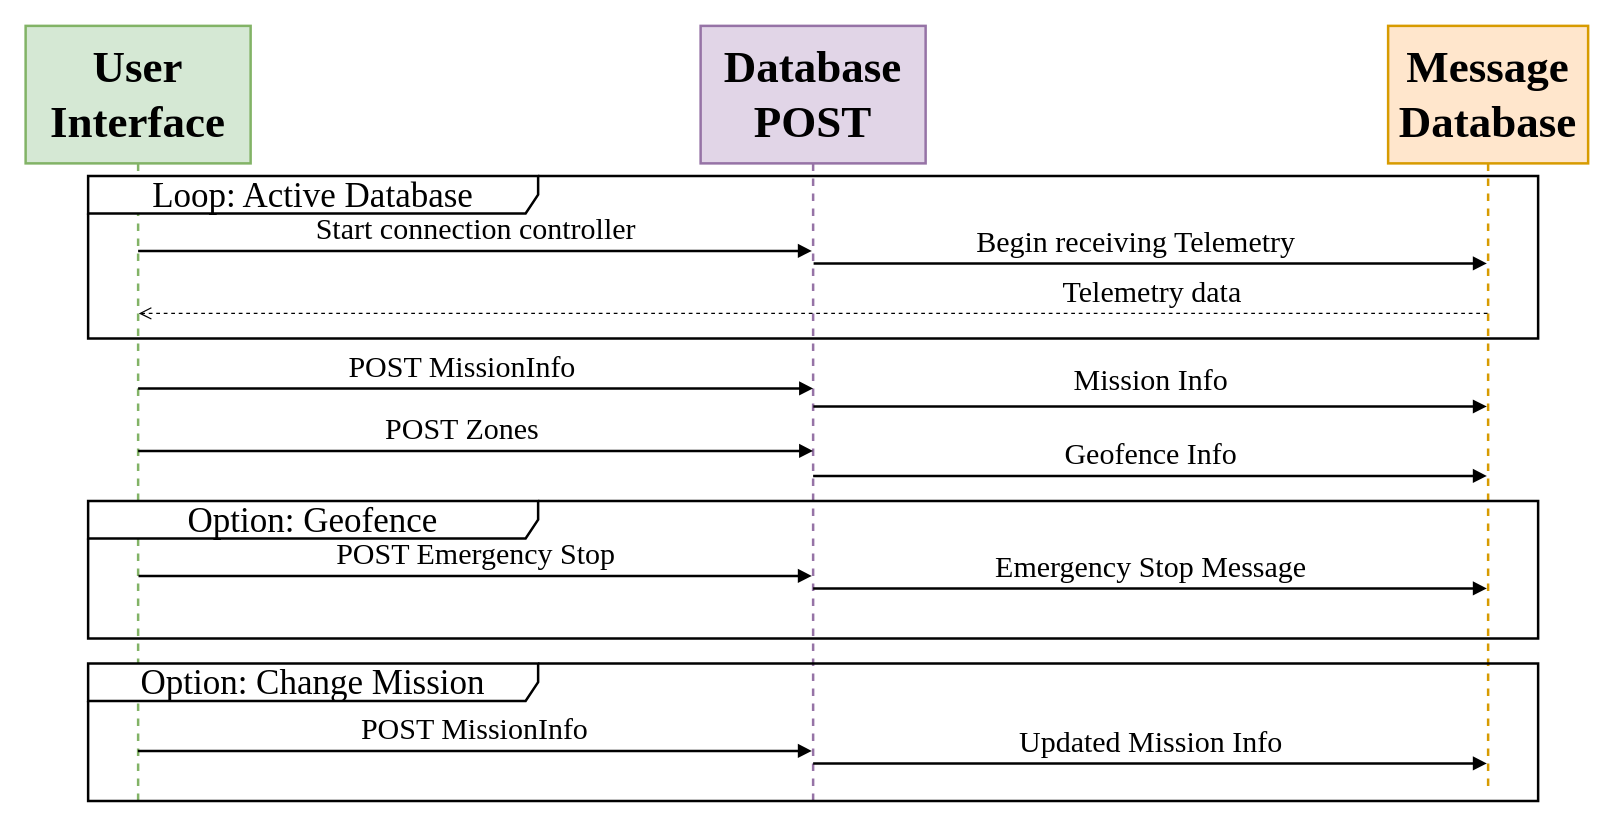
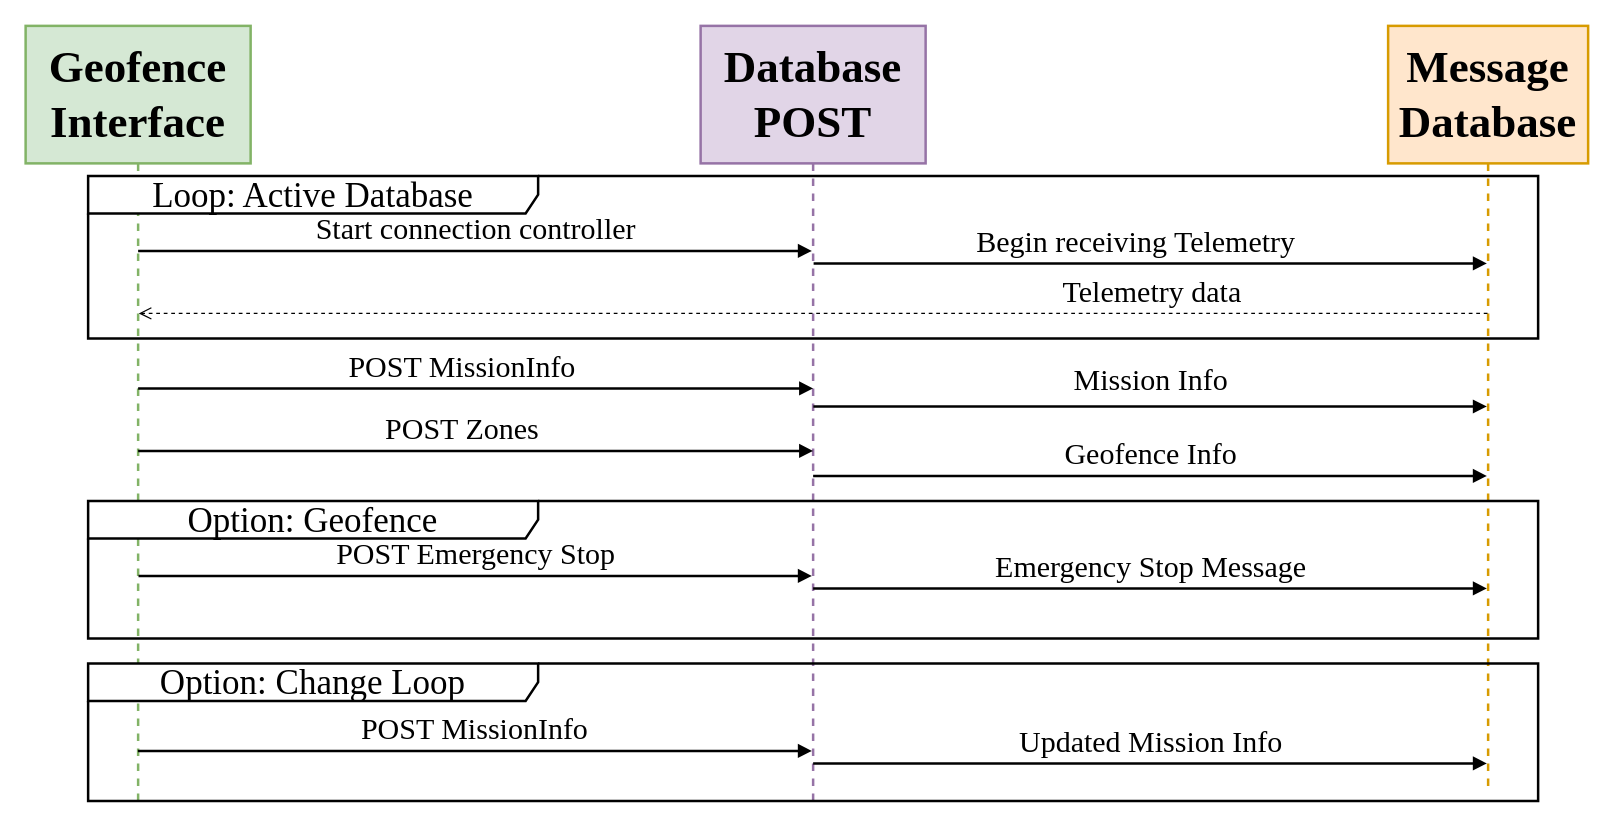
(138, 94) -> (138, 94)
(313, 682) -> (313, 682)
